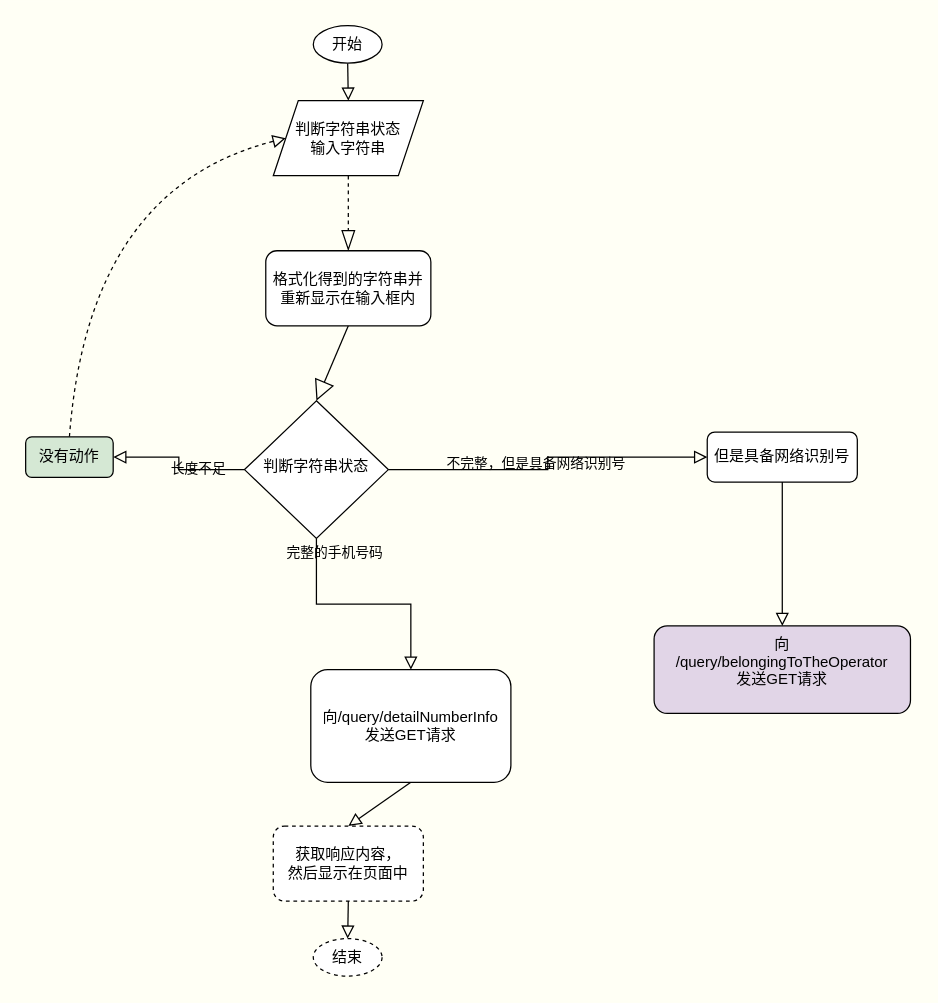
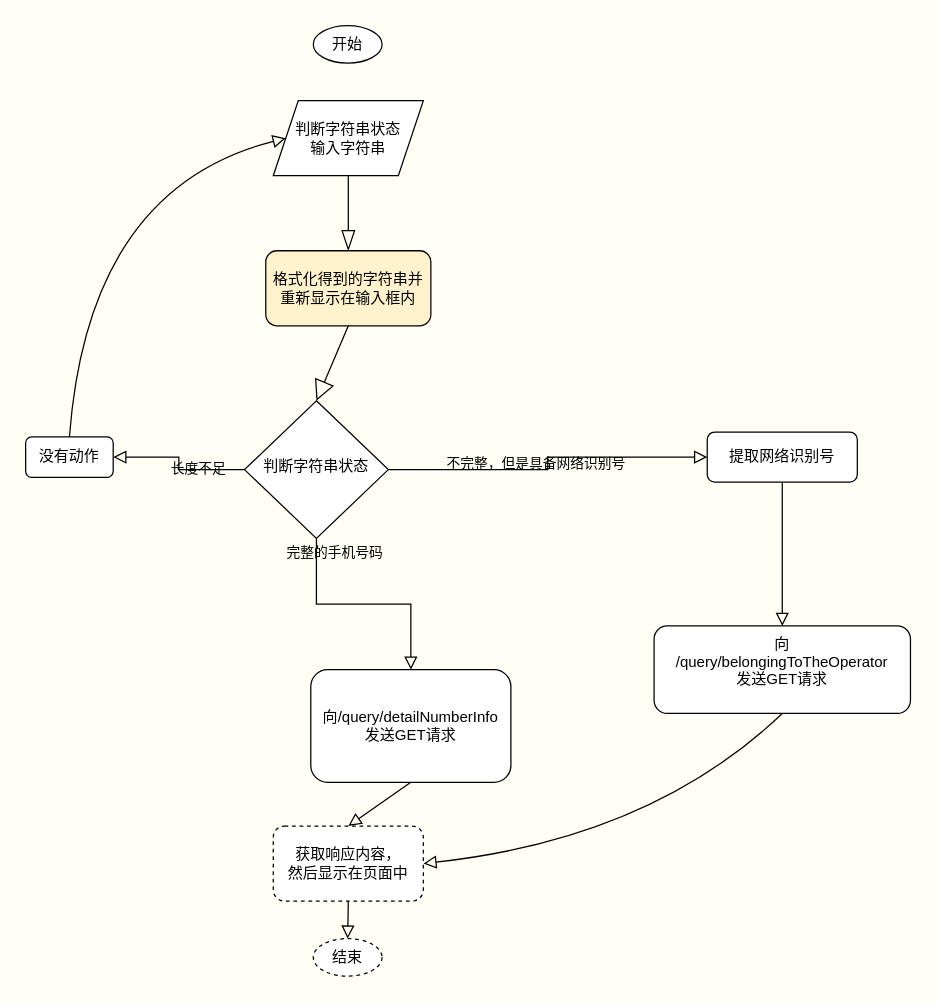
(348, 75) -> none
(348, 205) -> (348, 205)
(121, 253) -> (121, 253)
(348, 288) -> (348, 288)
(69, 457) -> (69, 457)
(782, 457) -> (782, 457)
(782, 669) -> (782, 669)
none -> (621, 816)
